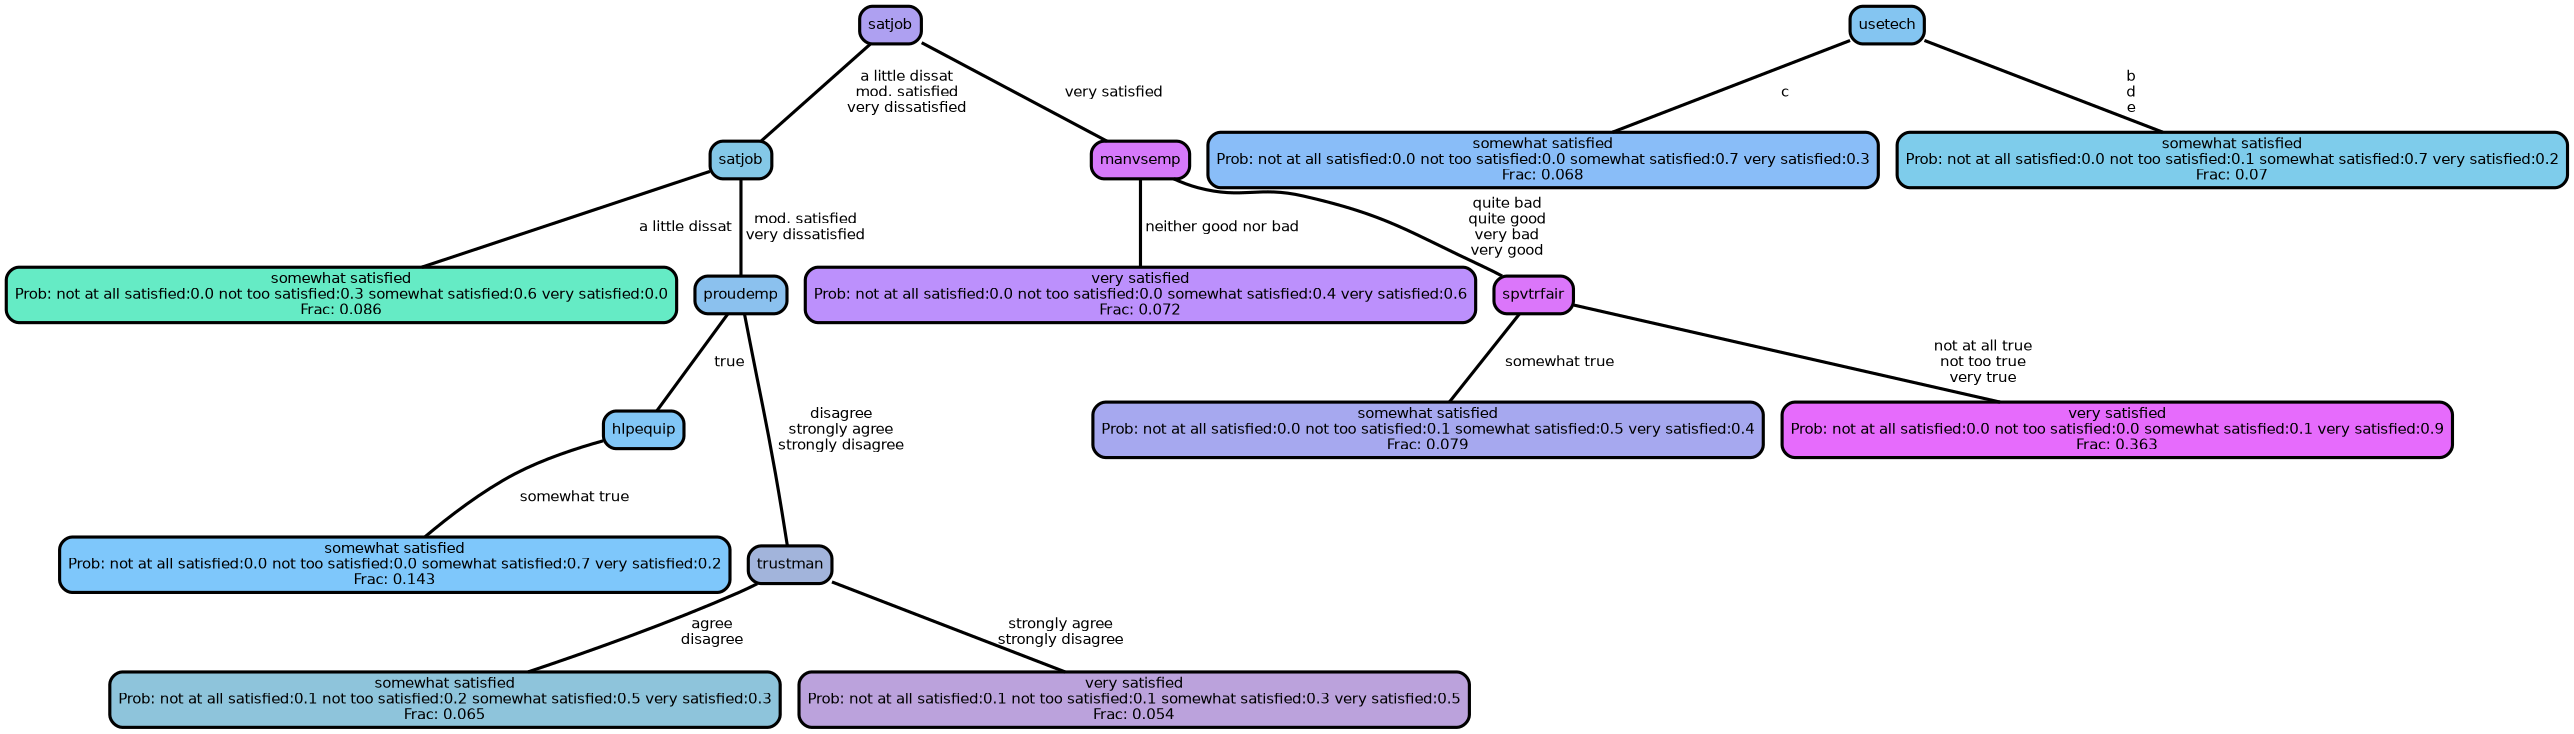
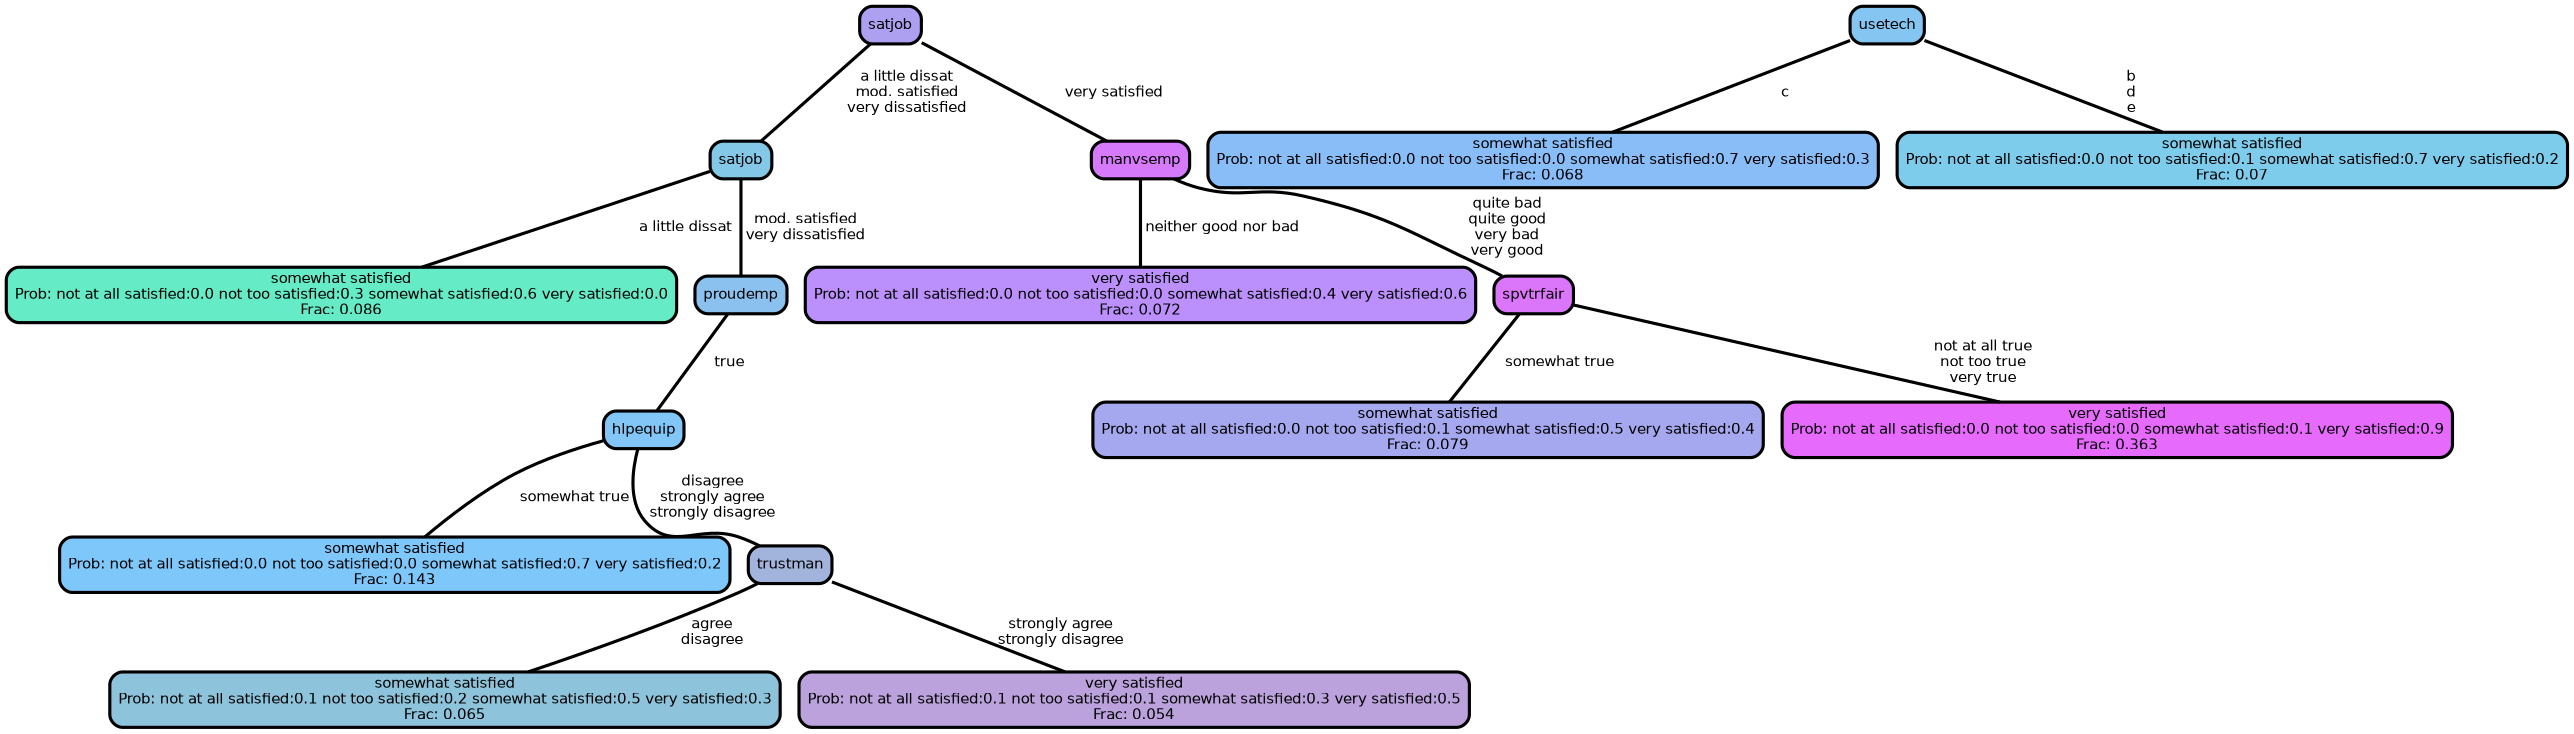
(767, 430) -> (664, 534)
